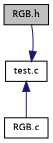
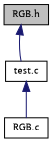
(33, 38) -> (20, 48)
